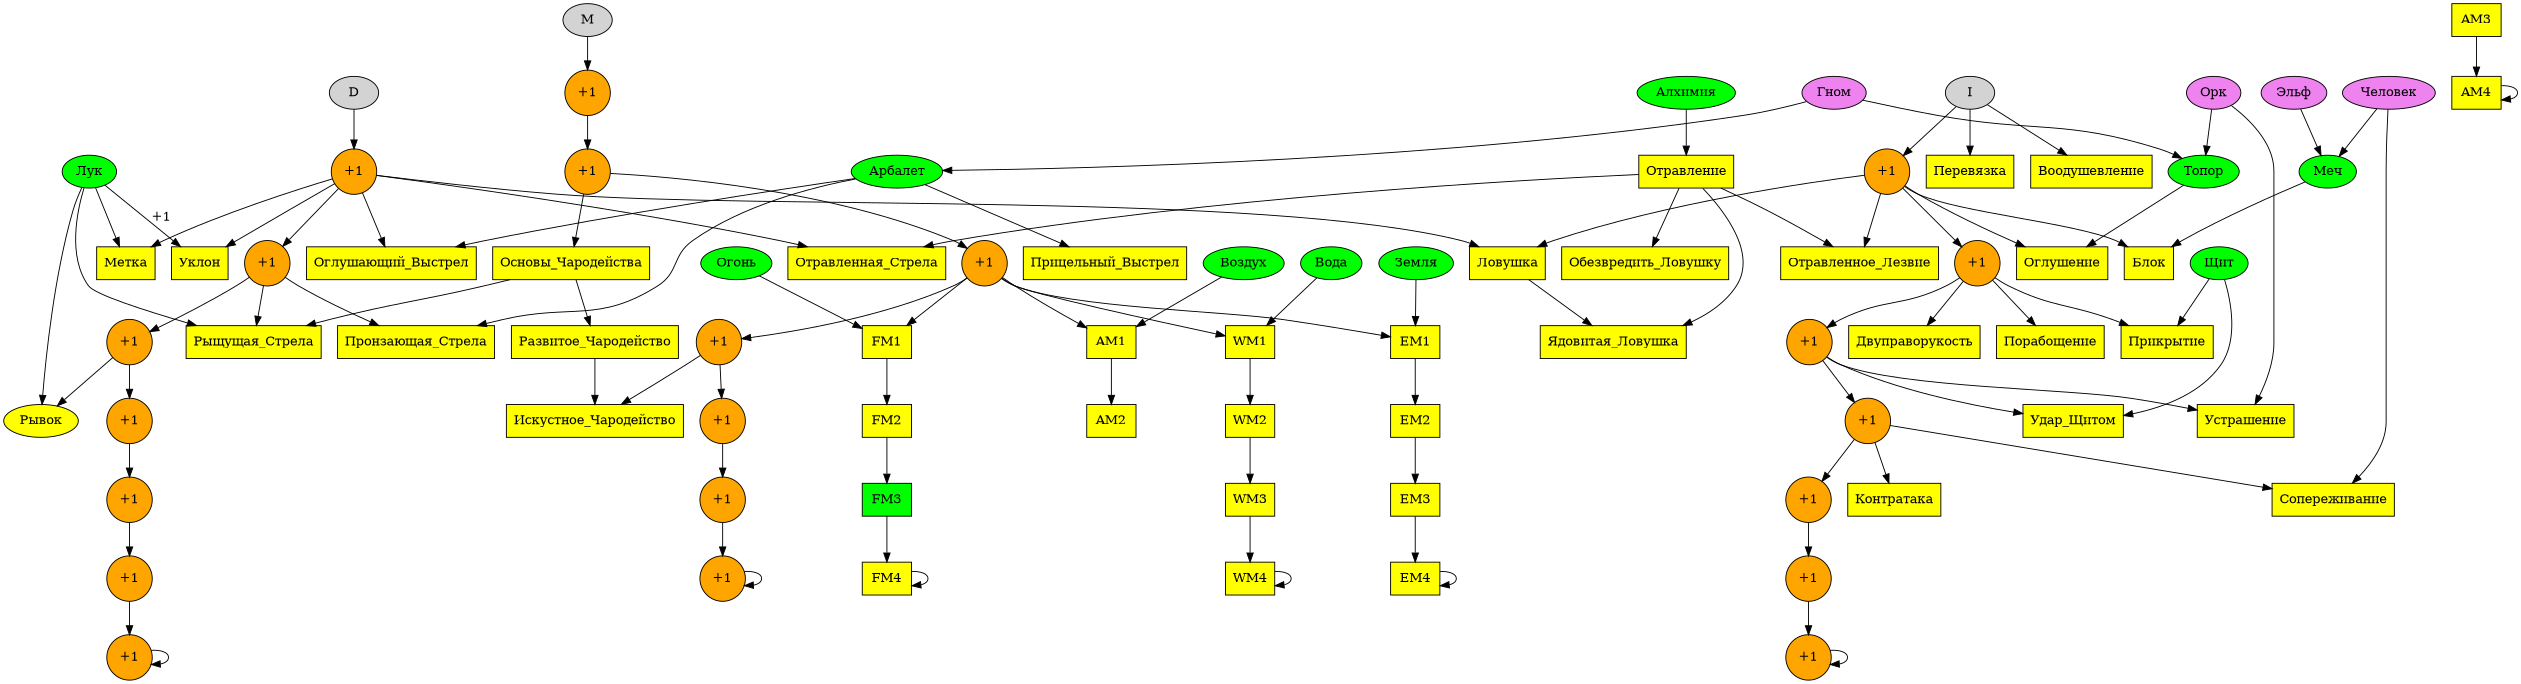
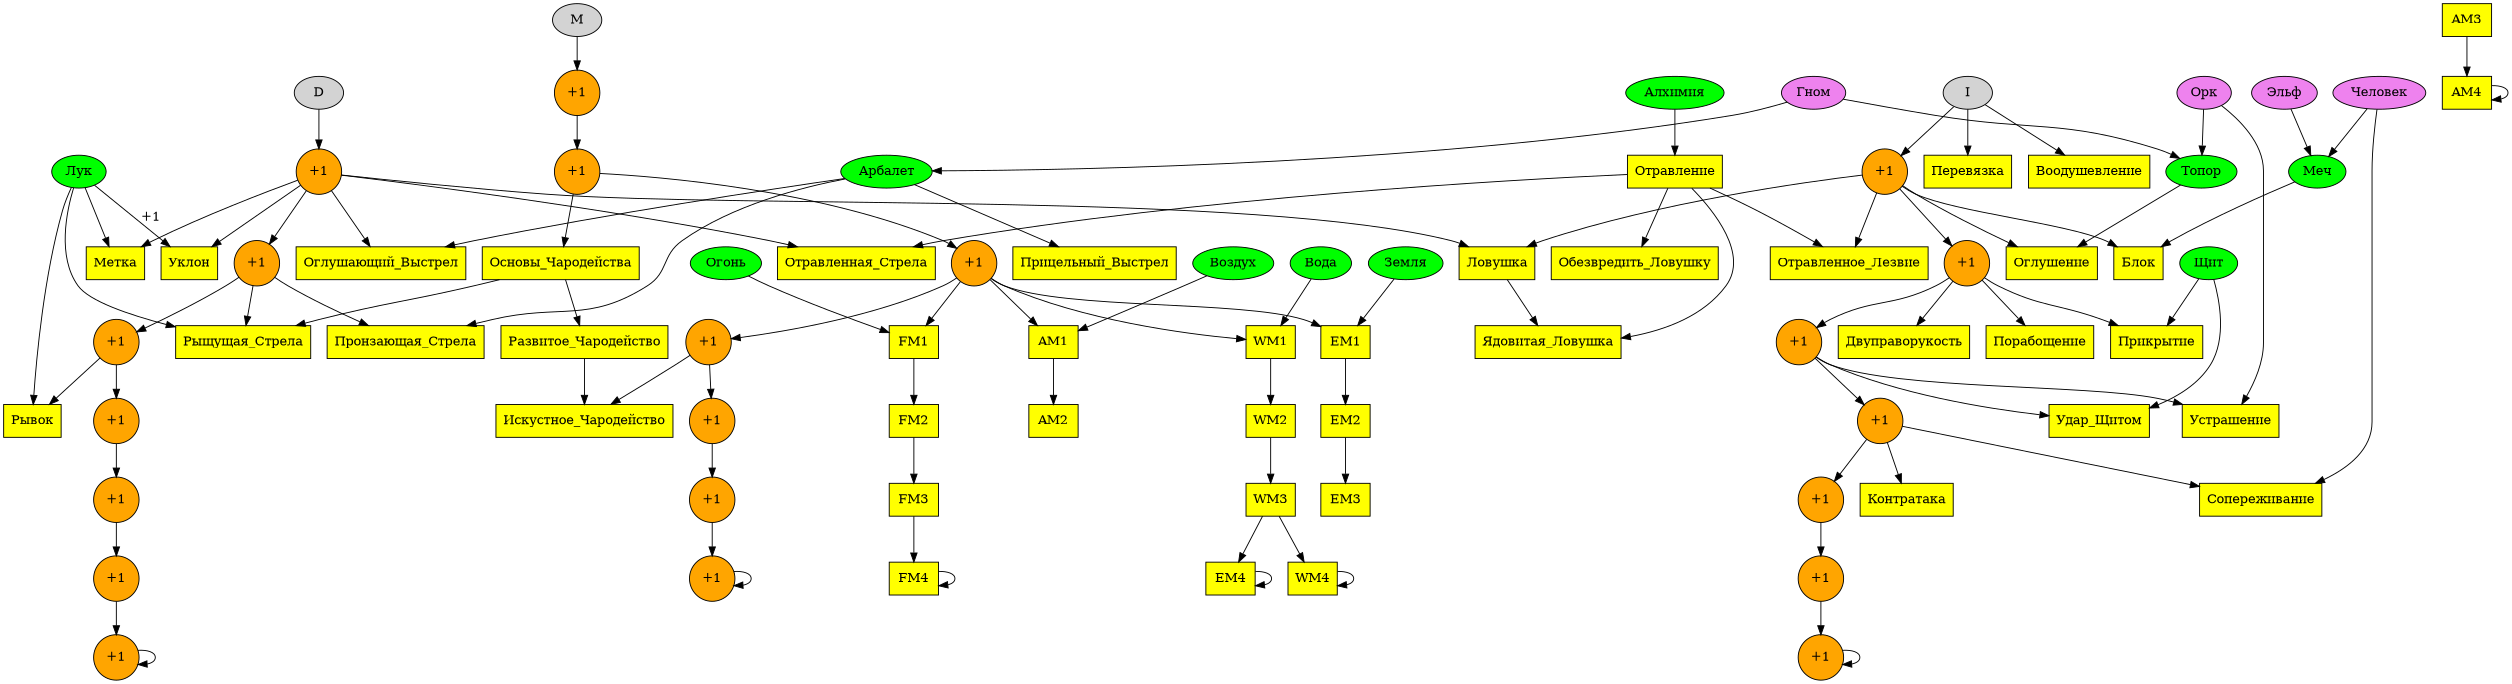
(41, 421) -> (32, 421)
(887, 500) -> (914, 500)
(1415, 534) -> (1253, 535)
